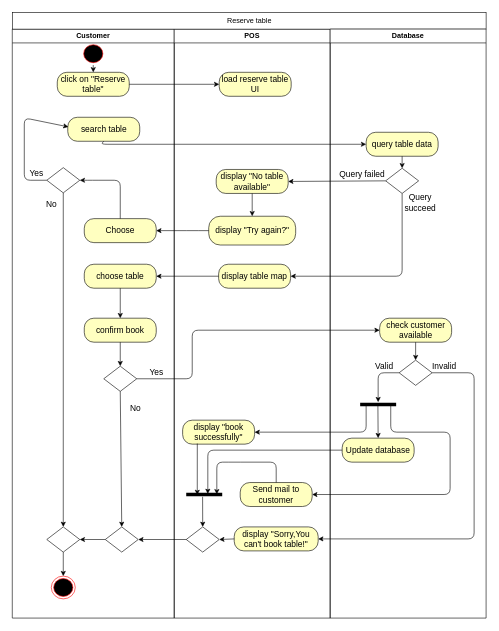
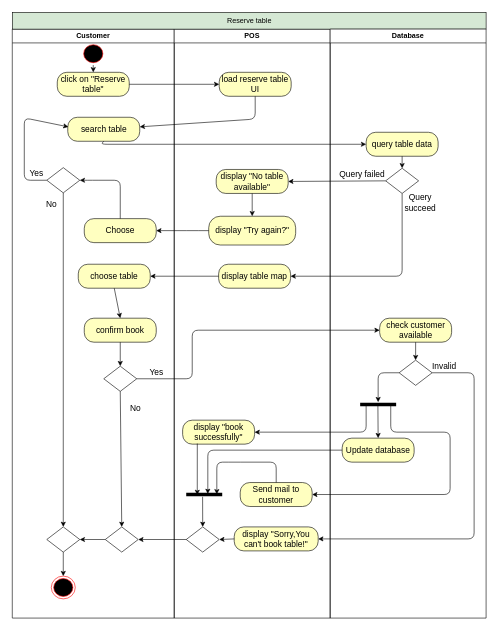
(249, 21) -> (249, 21)
none -> (201, 123)
(120, 276) -> (114, 276)
(384, 366) -> none
